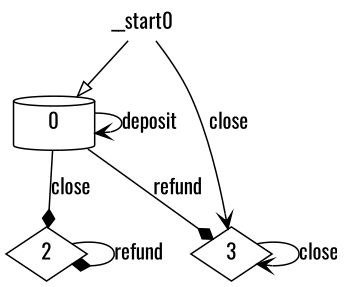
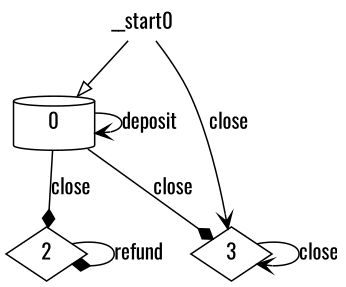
(178, 189) -> (174, 189)
